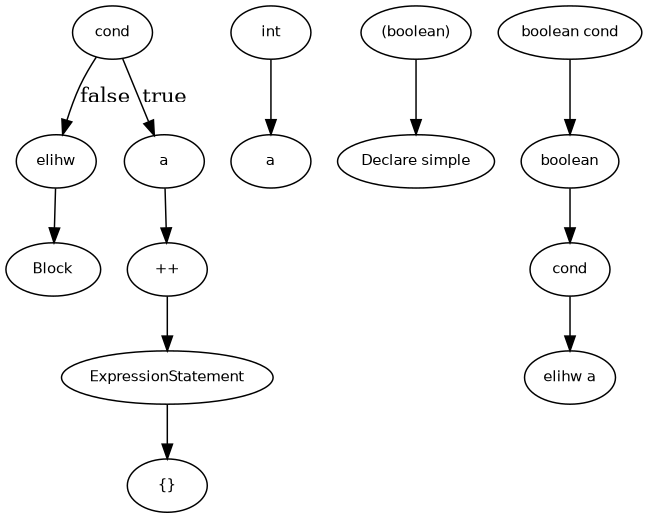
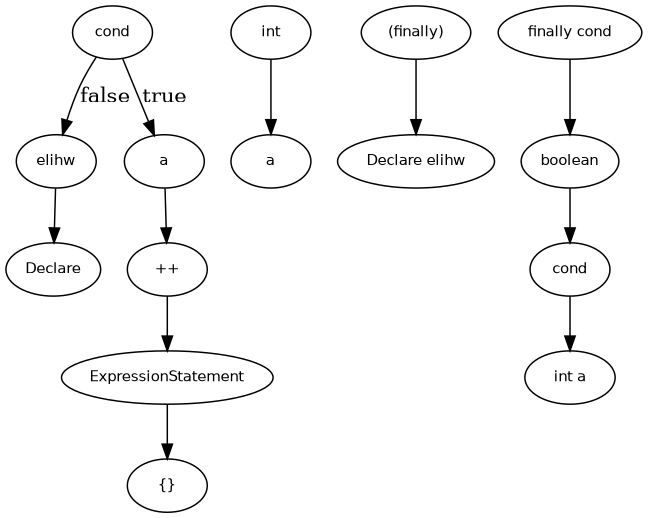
(416, 33) -> (416, 33)
(570, 33) -> (570, 33)
(416, 161) -> (416, 161)
(53, 269) -> (53, 269)
(570, 378) -> (570, 378)
